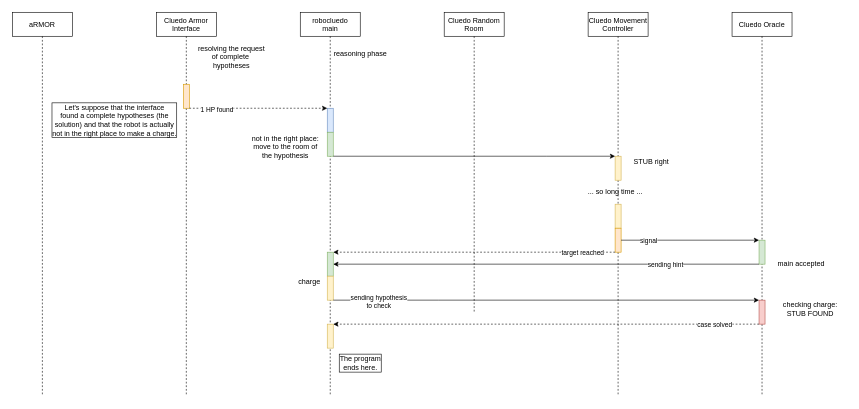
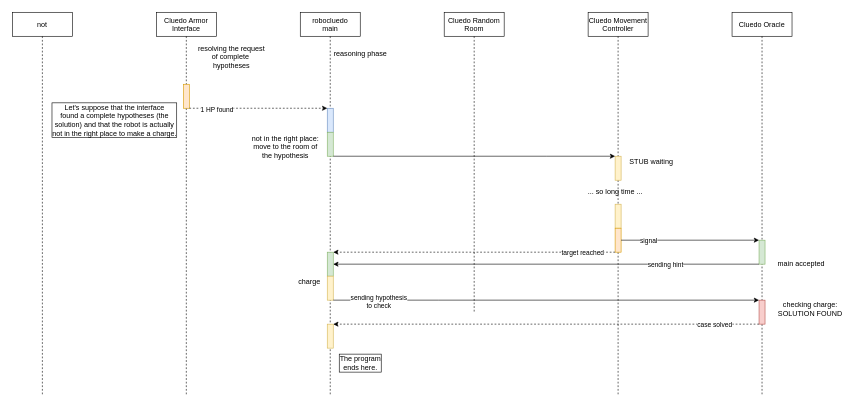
(42, 25) -> (42, 25)
(652, 162) -> (652, 162)
(811, 309) -> (811, 309)
